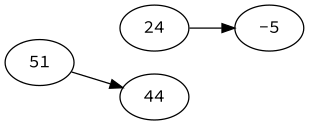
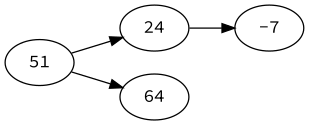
(269, 28) -> (269, 28)
none -> (91, 47)
(154, 97) -> (154, 97)
